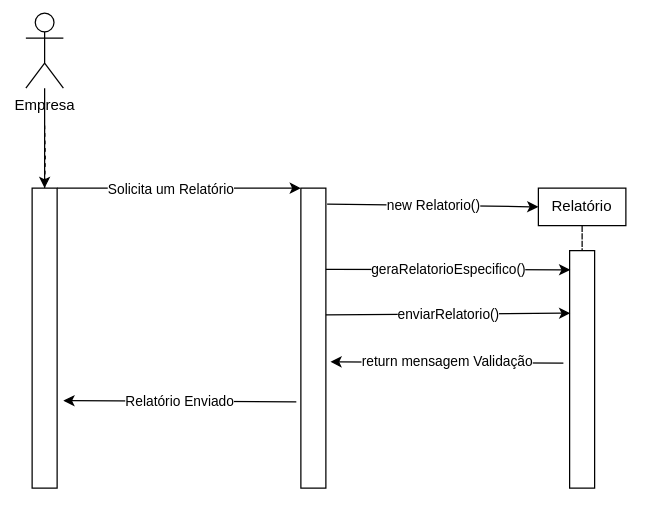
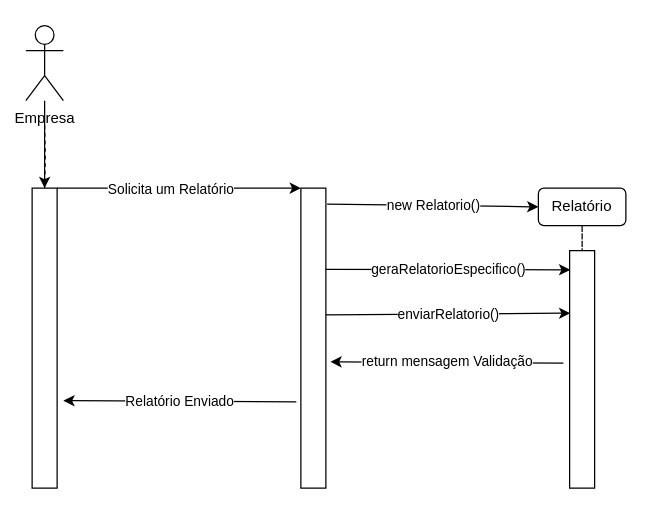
(44, 51) -> (44, 63)
(582, 207) -> (582, 207)
